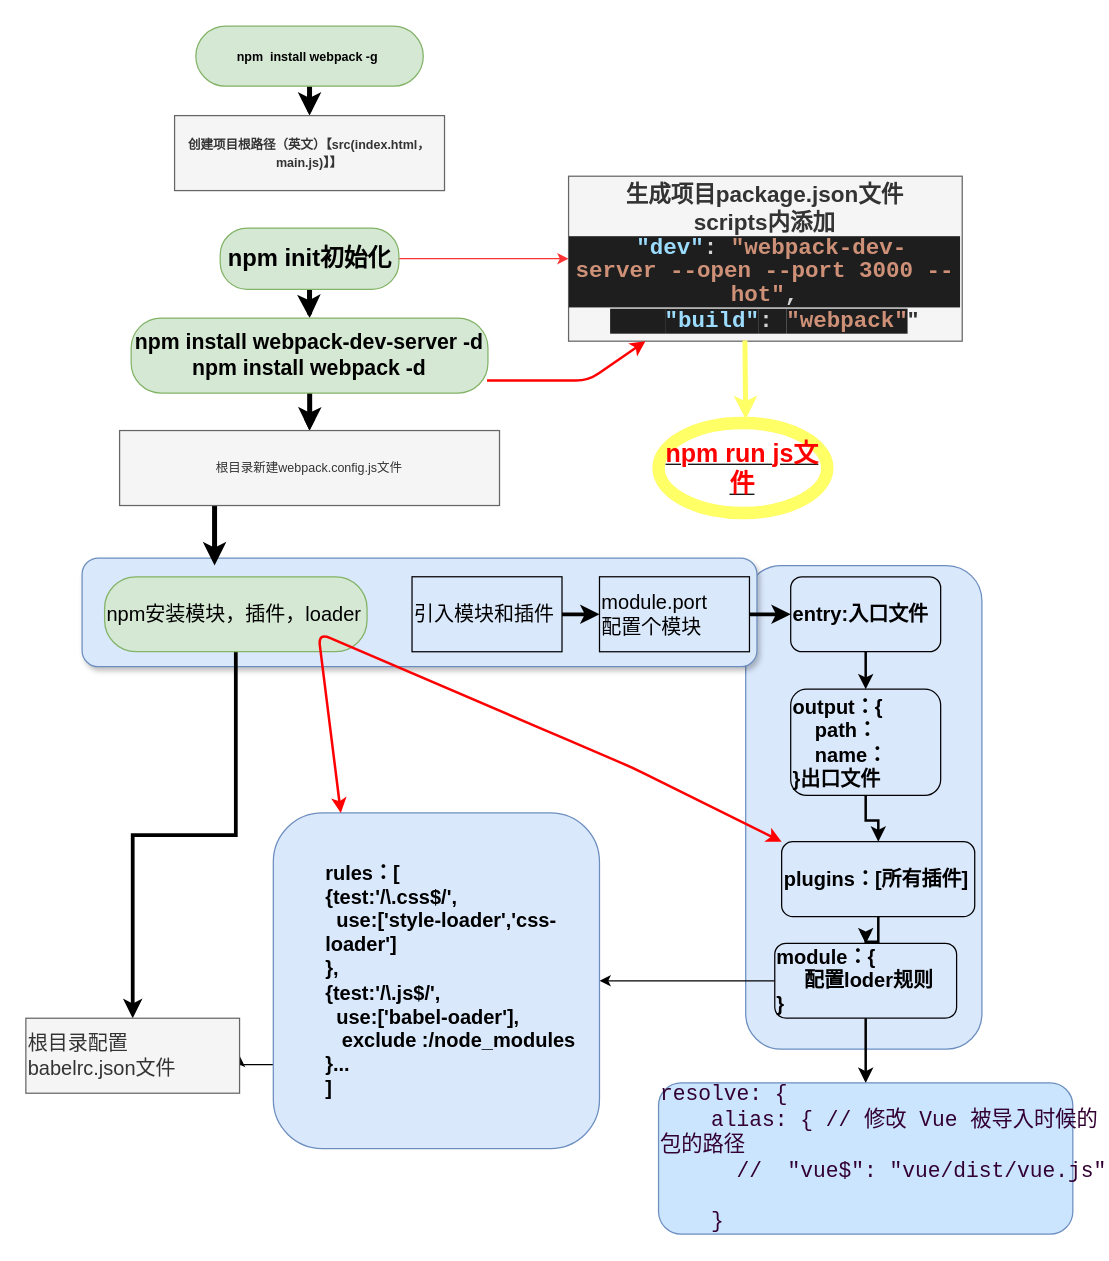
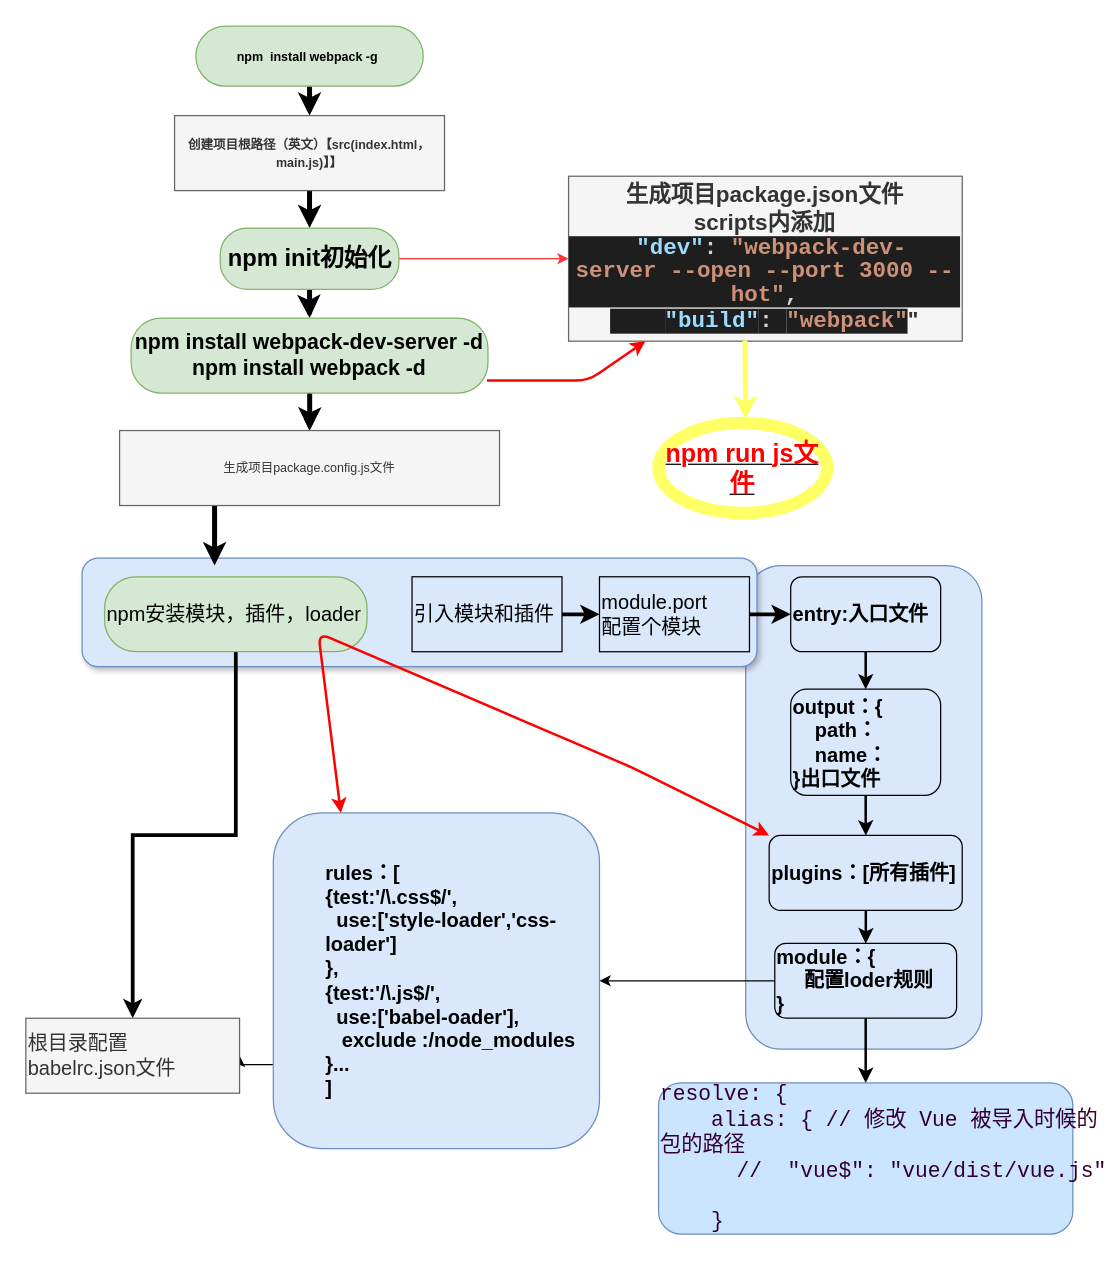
none -> (309, 214)
(309, 468) -> (309, 468)
(878, 879) -> (866, 873)
